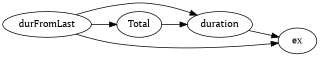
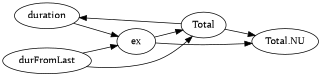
(133, 3) -> none
none -> (165, 34)
none -> (285, 41)
